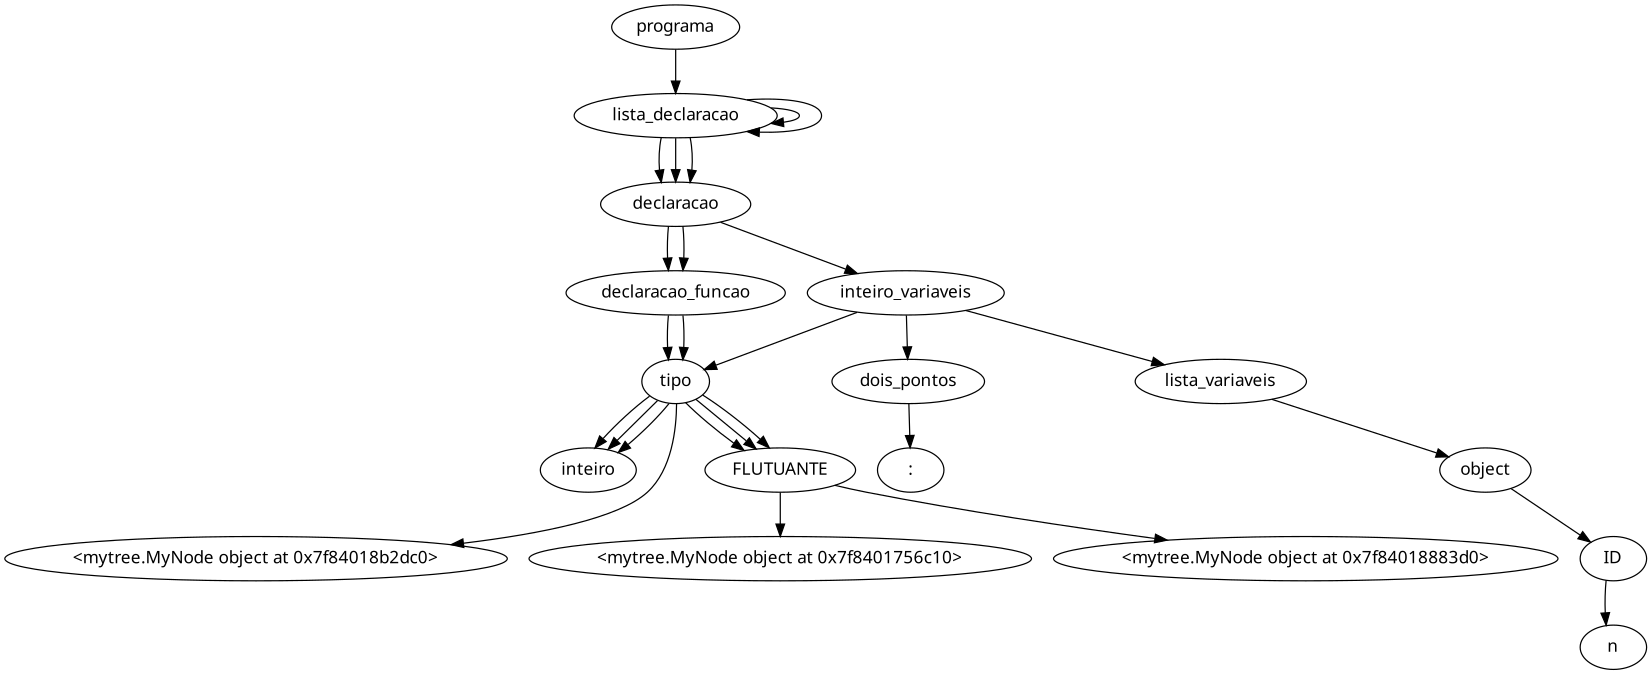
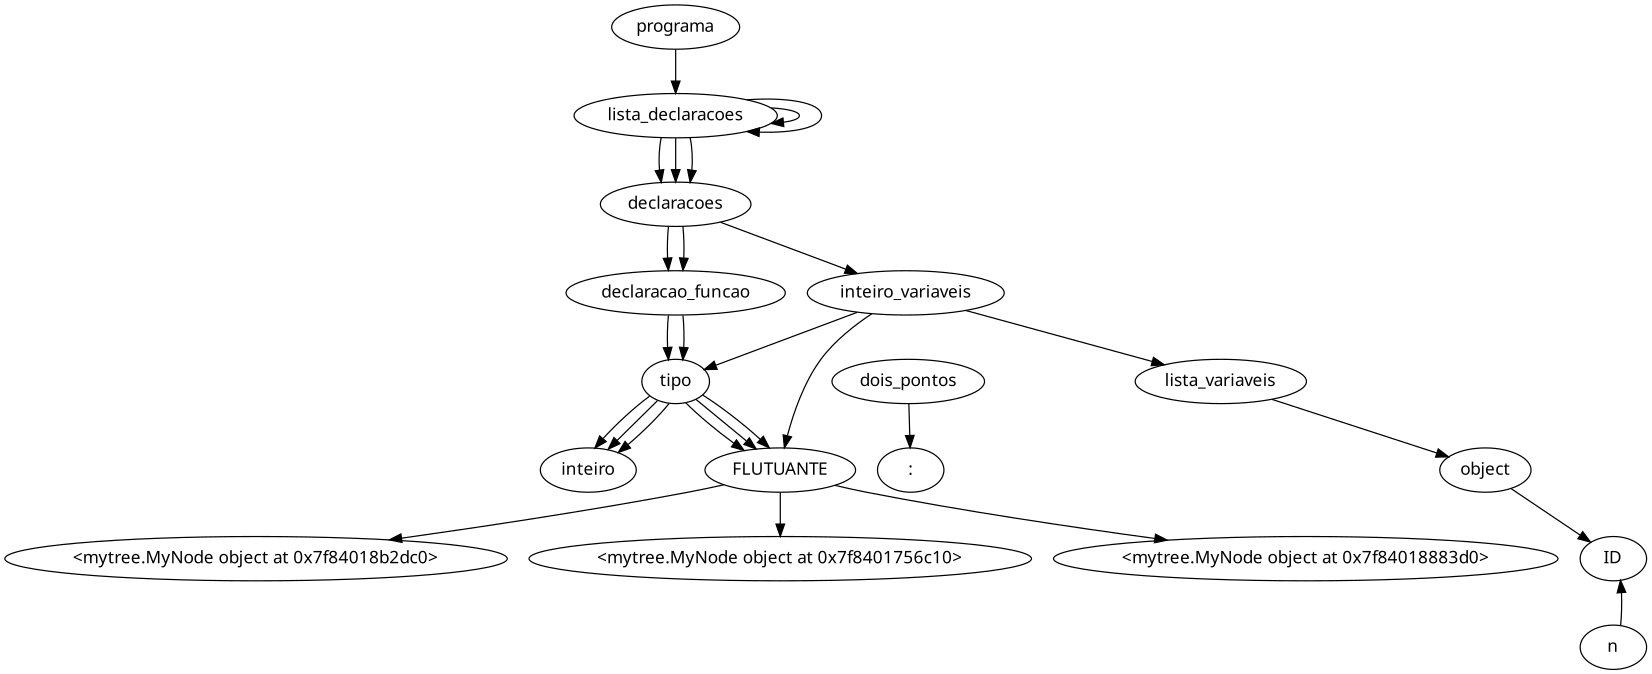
(676, 116) -> (676, 116)
(676, 204) -> (676, 204)
(907, 331) -> (817, 366)
(605, 515) -> (563, 514)
(1605, 597) -> (1622, 609)
